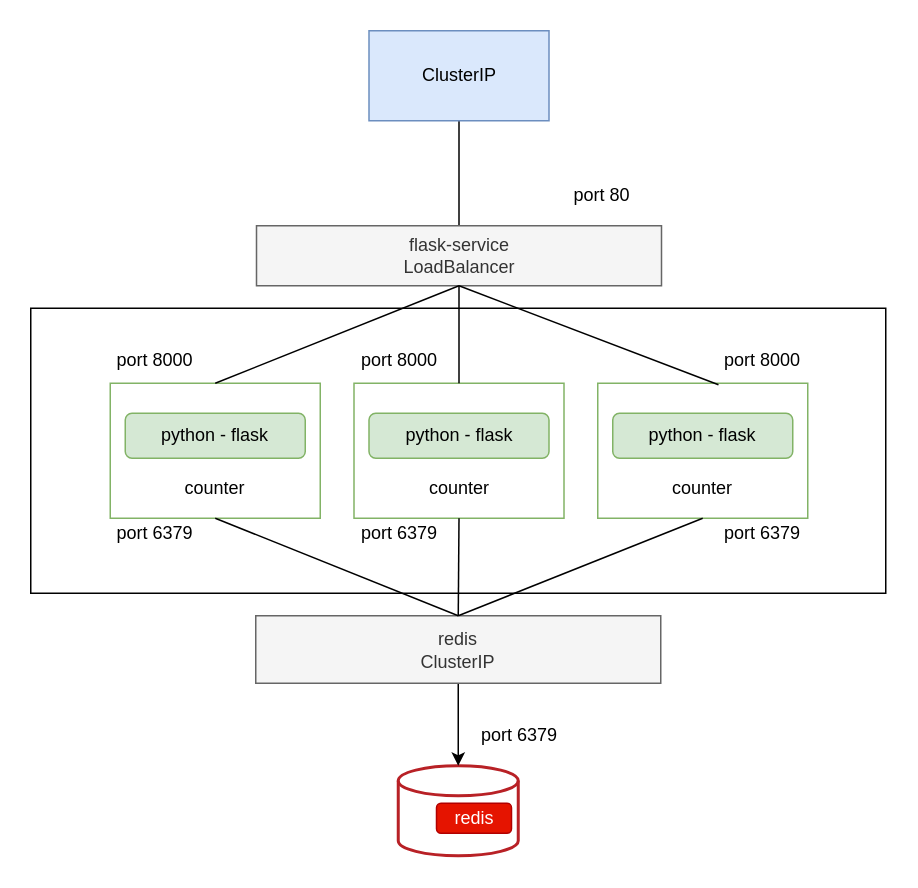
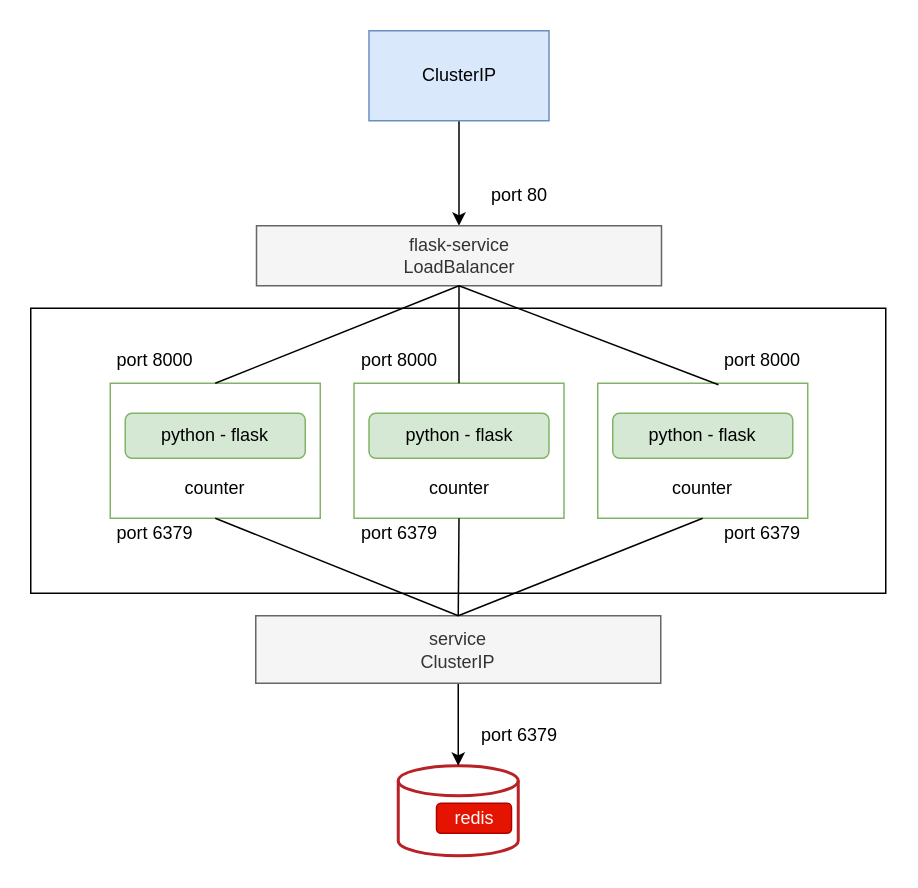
(602, 196) -> (519, 196)
(459, 218) -> (459, 214)
(458, 650) -> (458, 650)
